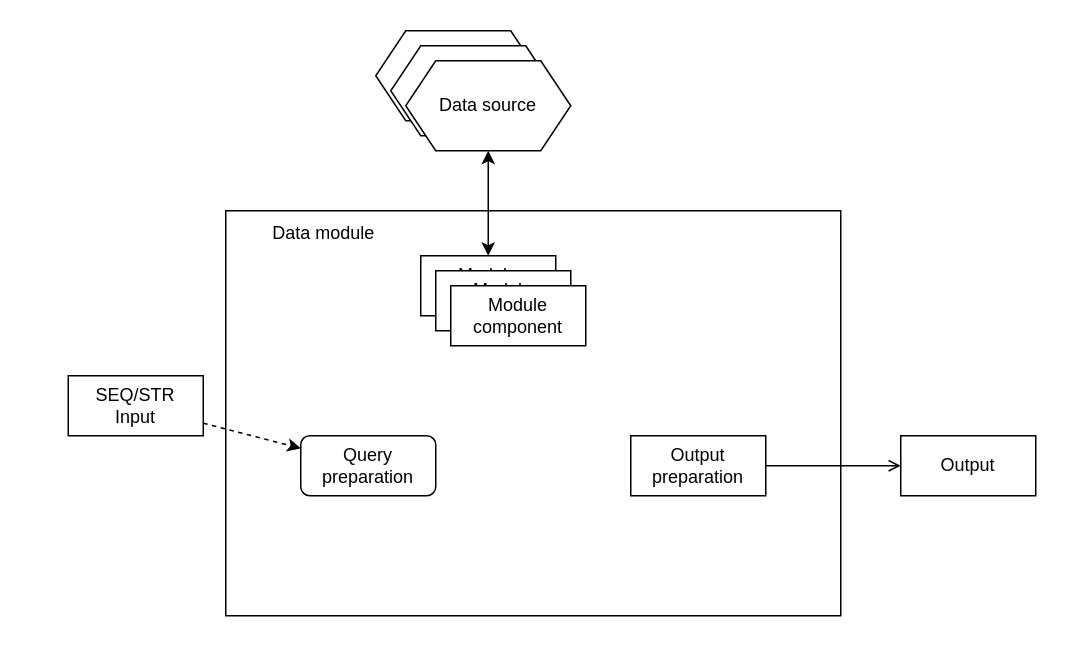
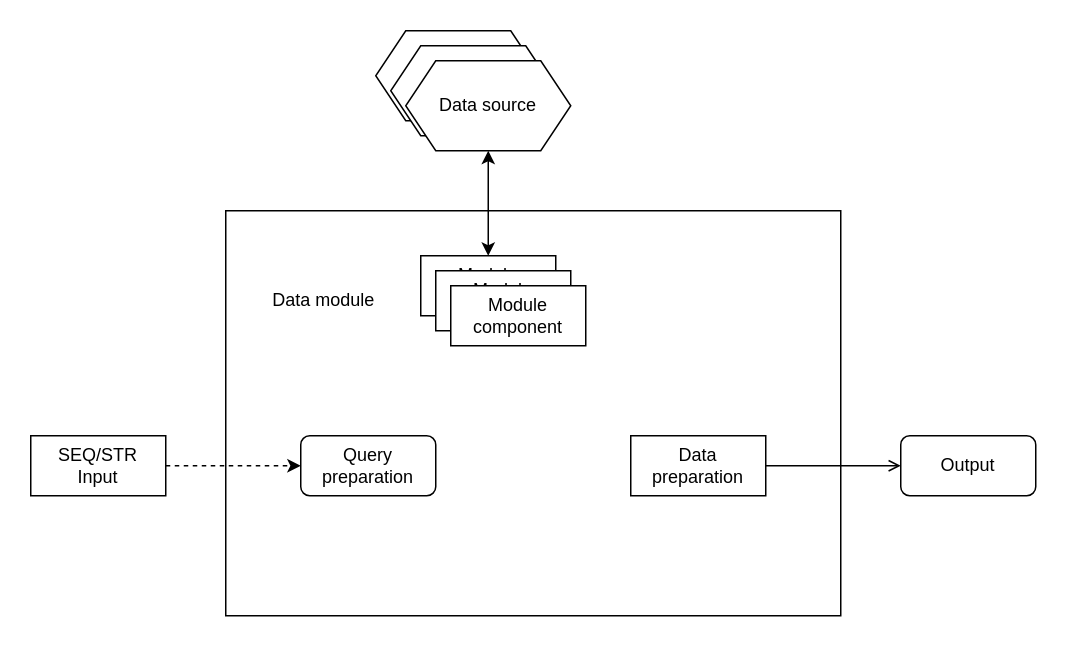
(323, 233) -> (323, 301)
(136, 406) -> (98, 466)
(698, 466) -> (698, 466)
(968, 466) -> (968, 466)
